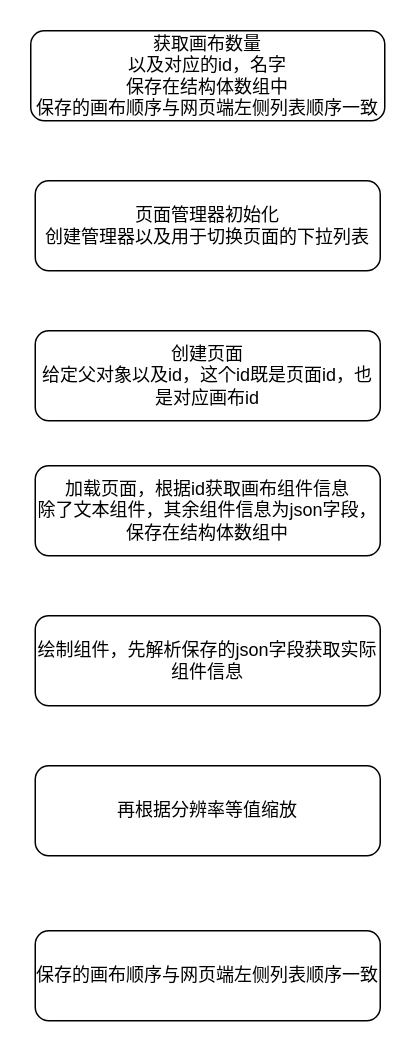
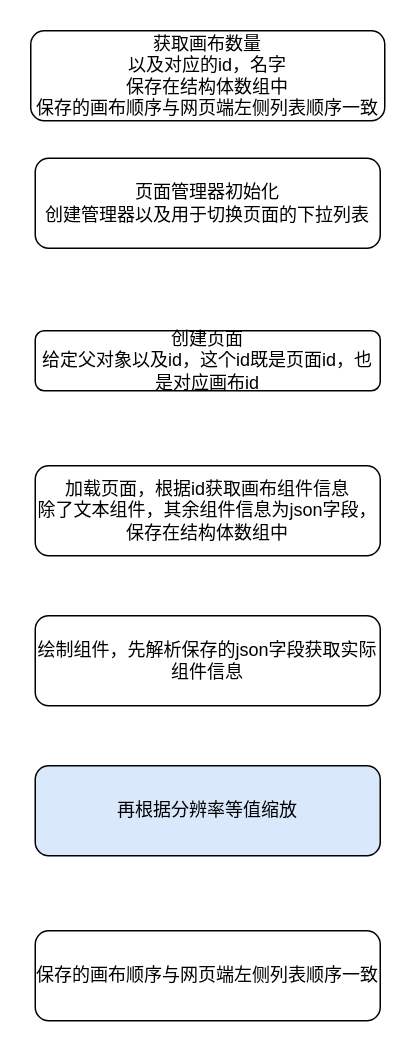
(208, 226) -> (208, 203)
(208, 376) -> (208, 361)
(208, 811) -> (208, 811)
